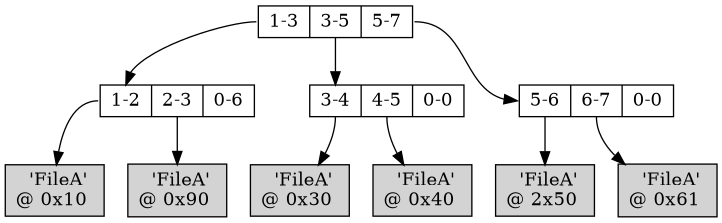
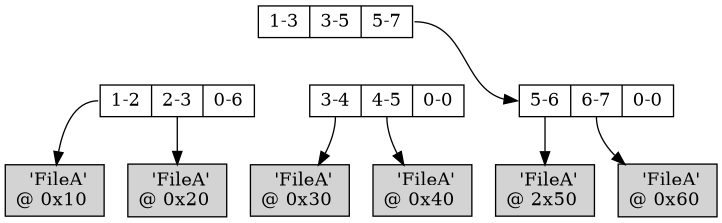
(189, 37) -> none
(335, 55) -> none
(177, 190) -> (177, 190)
(668, 190) -> (668, 190)
